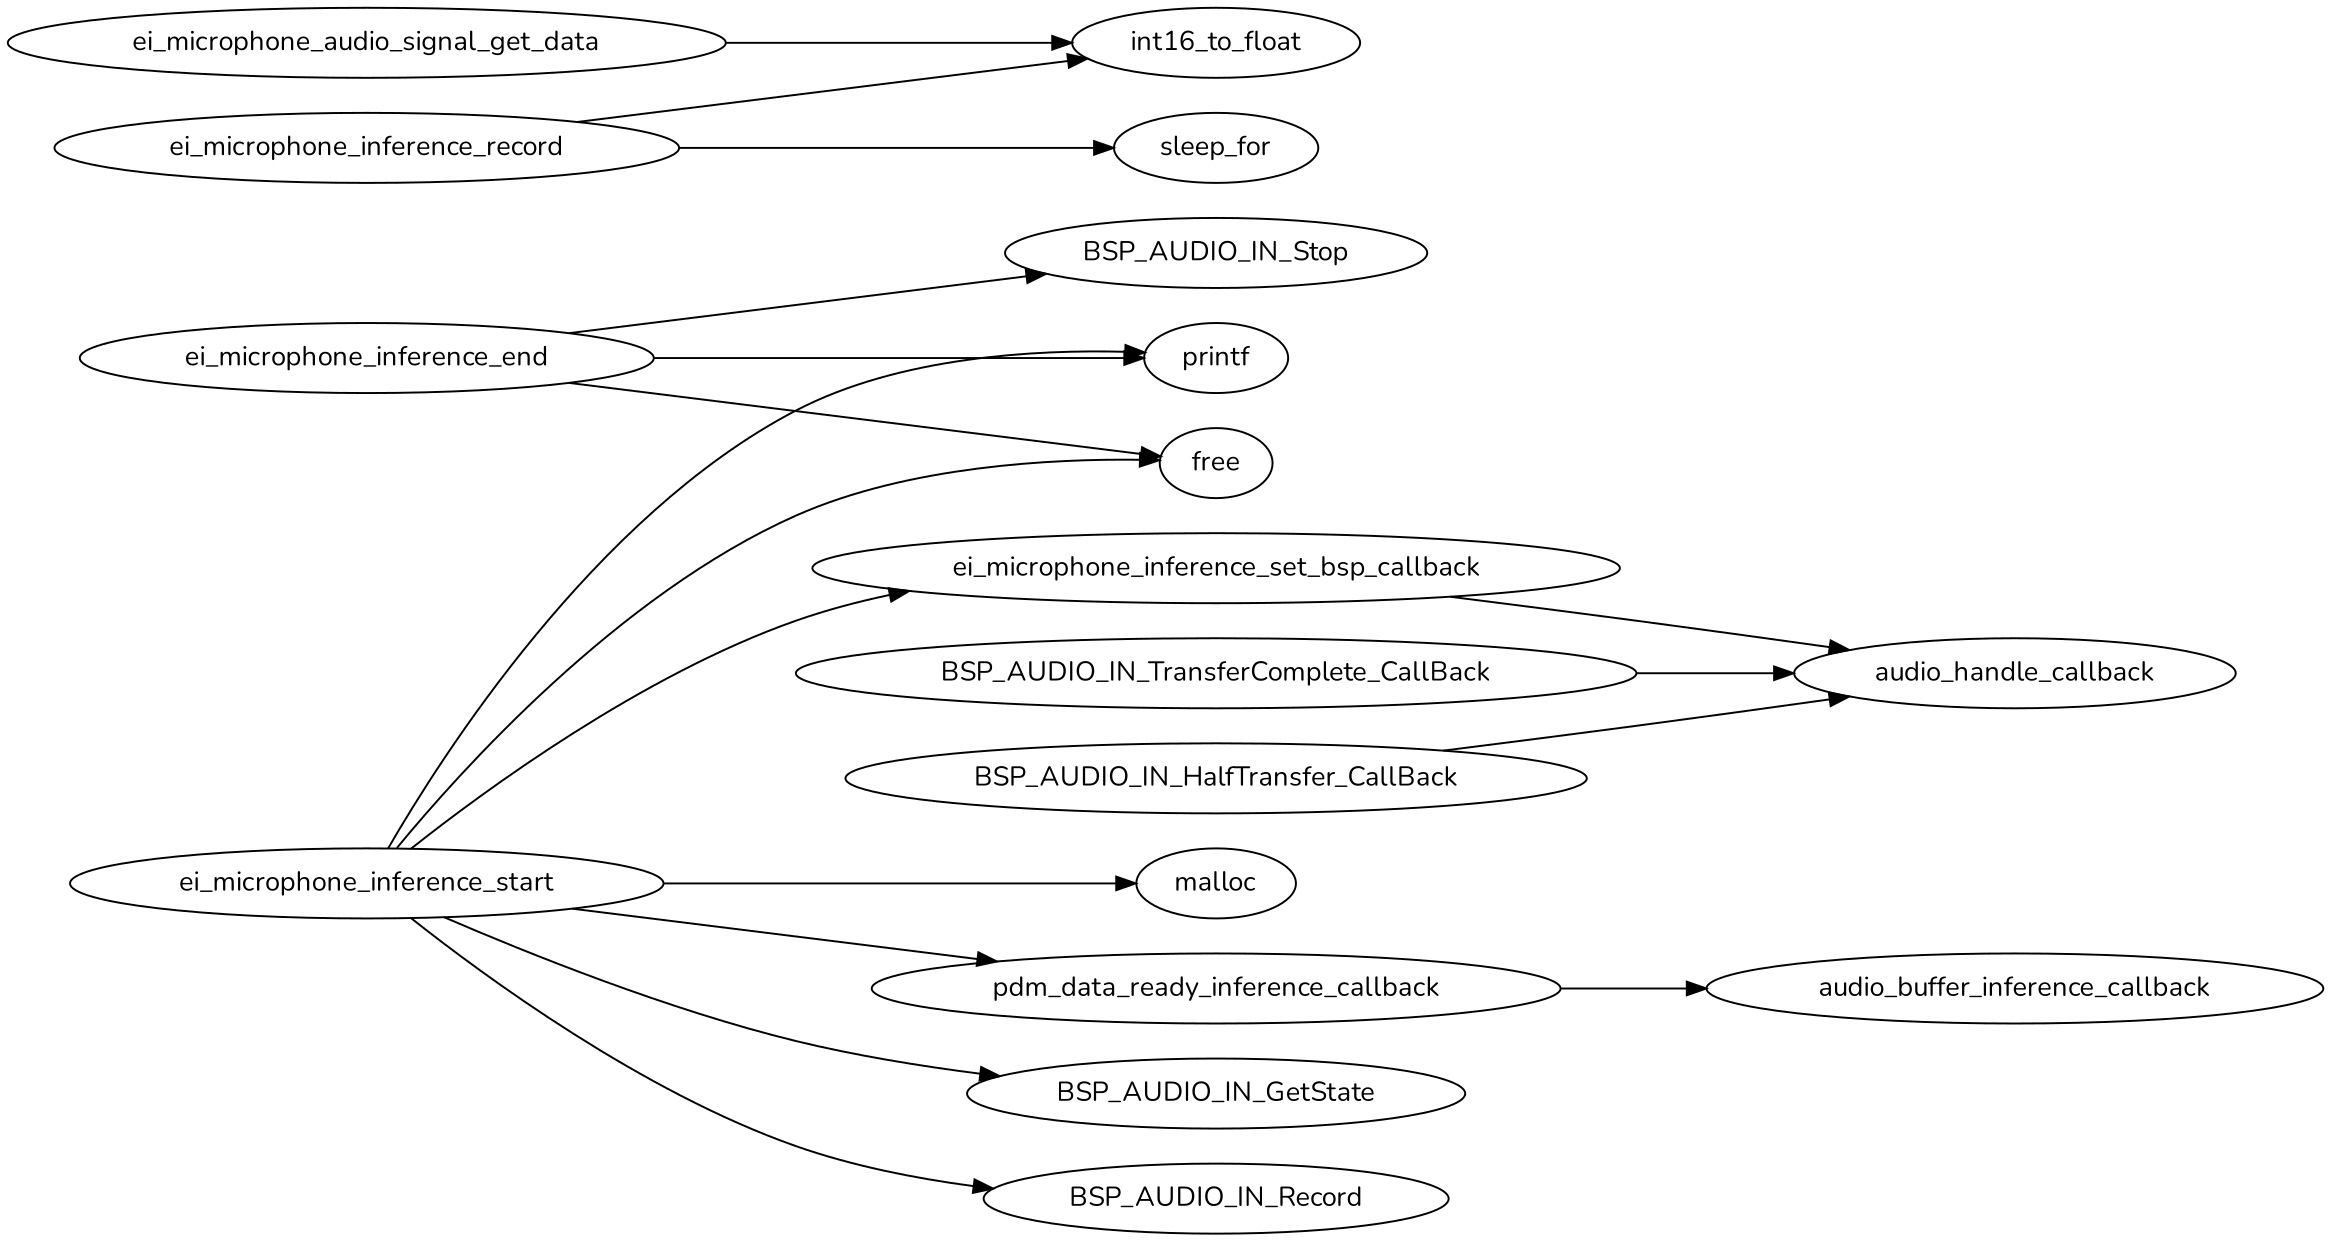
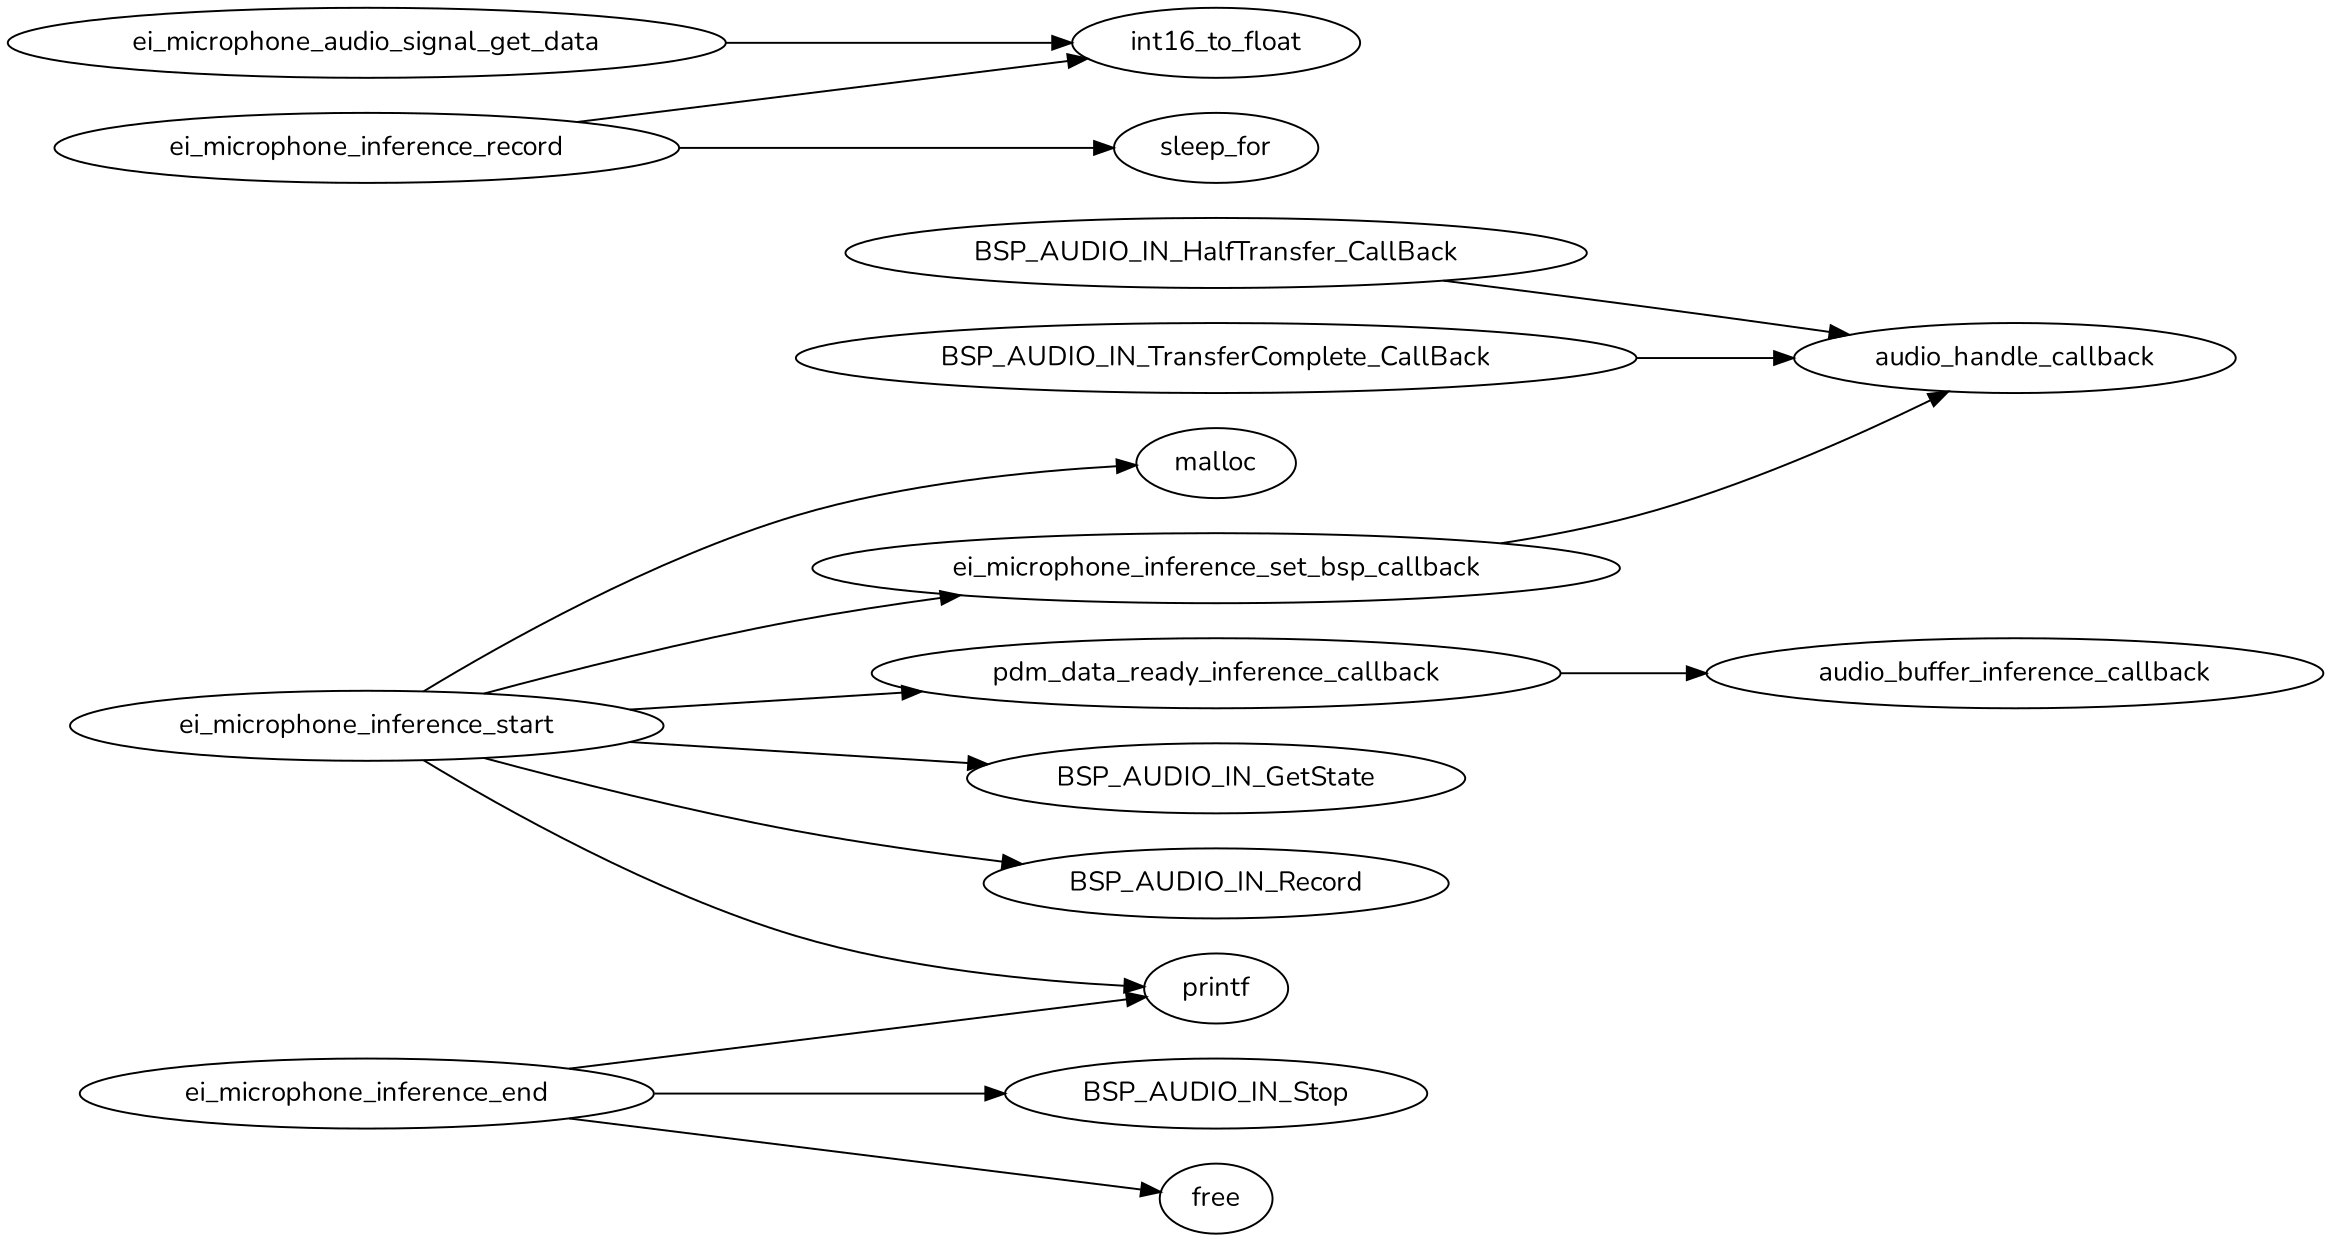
(720, 556) -> none
